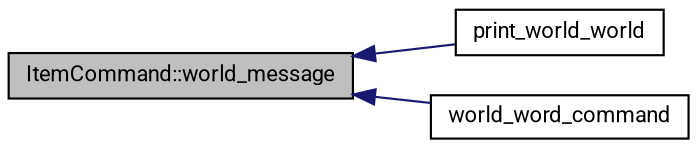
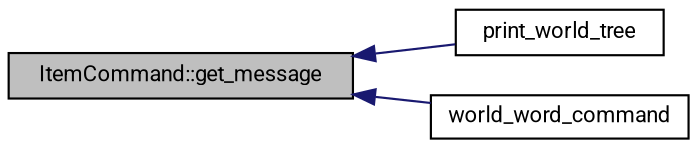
(560, 32) -> (560, 32)
(181, 76) -> (181, 76)
